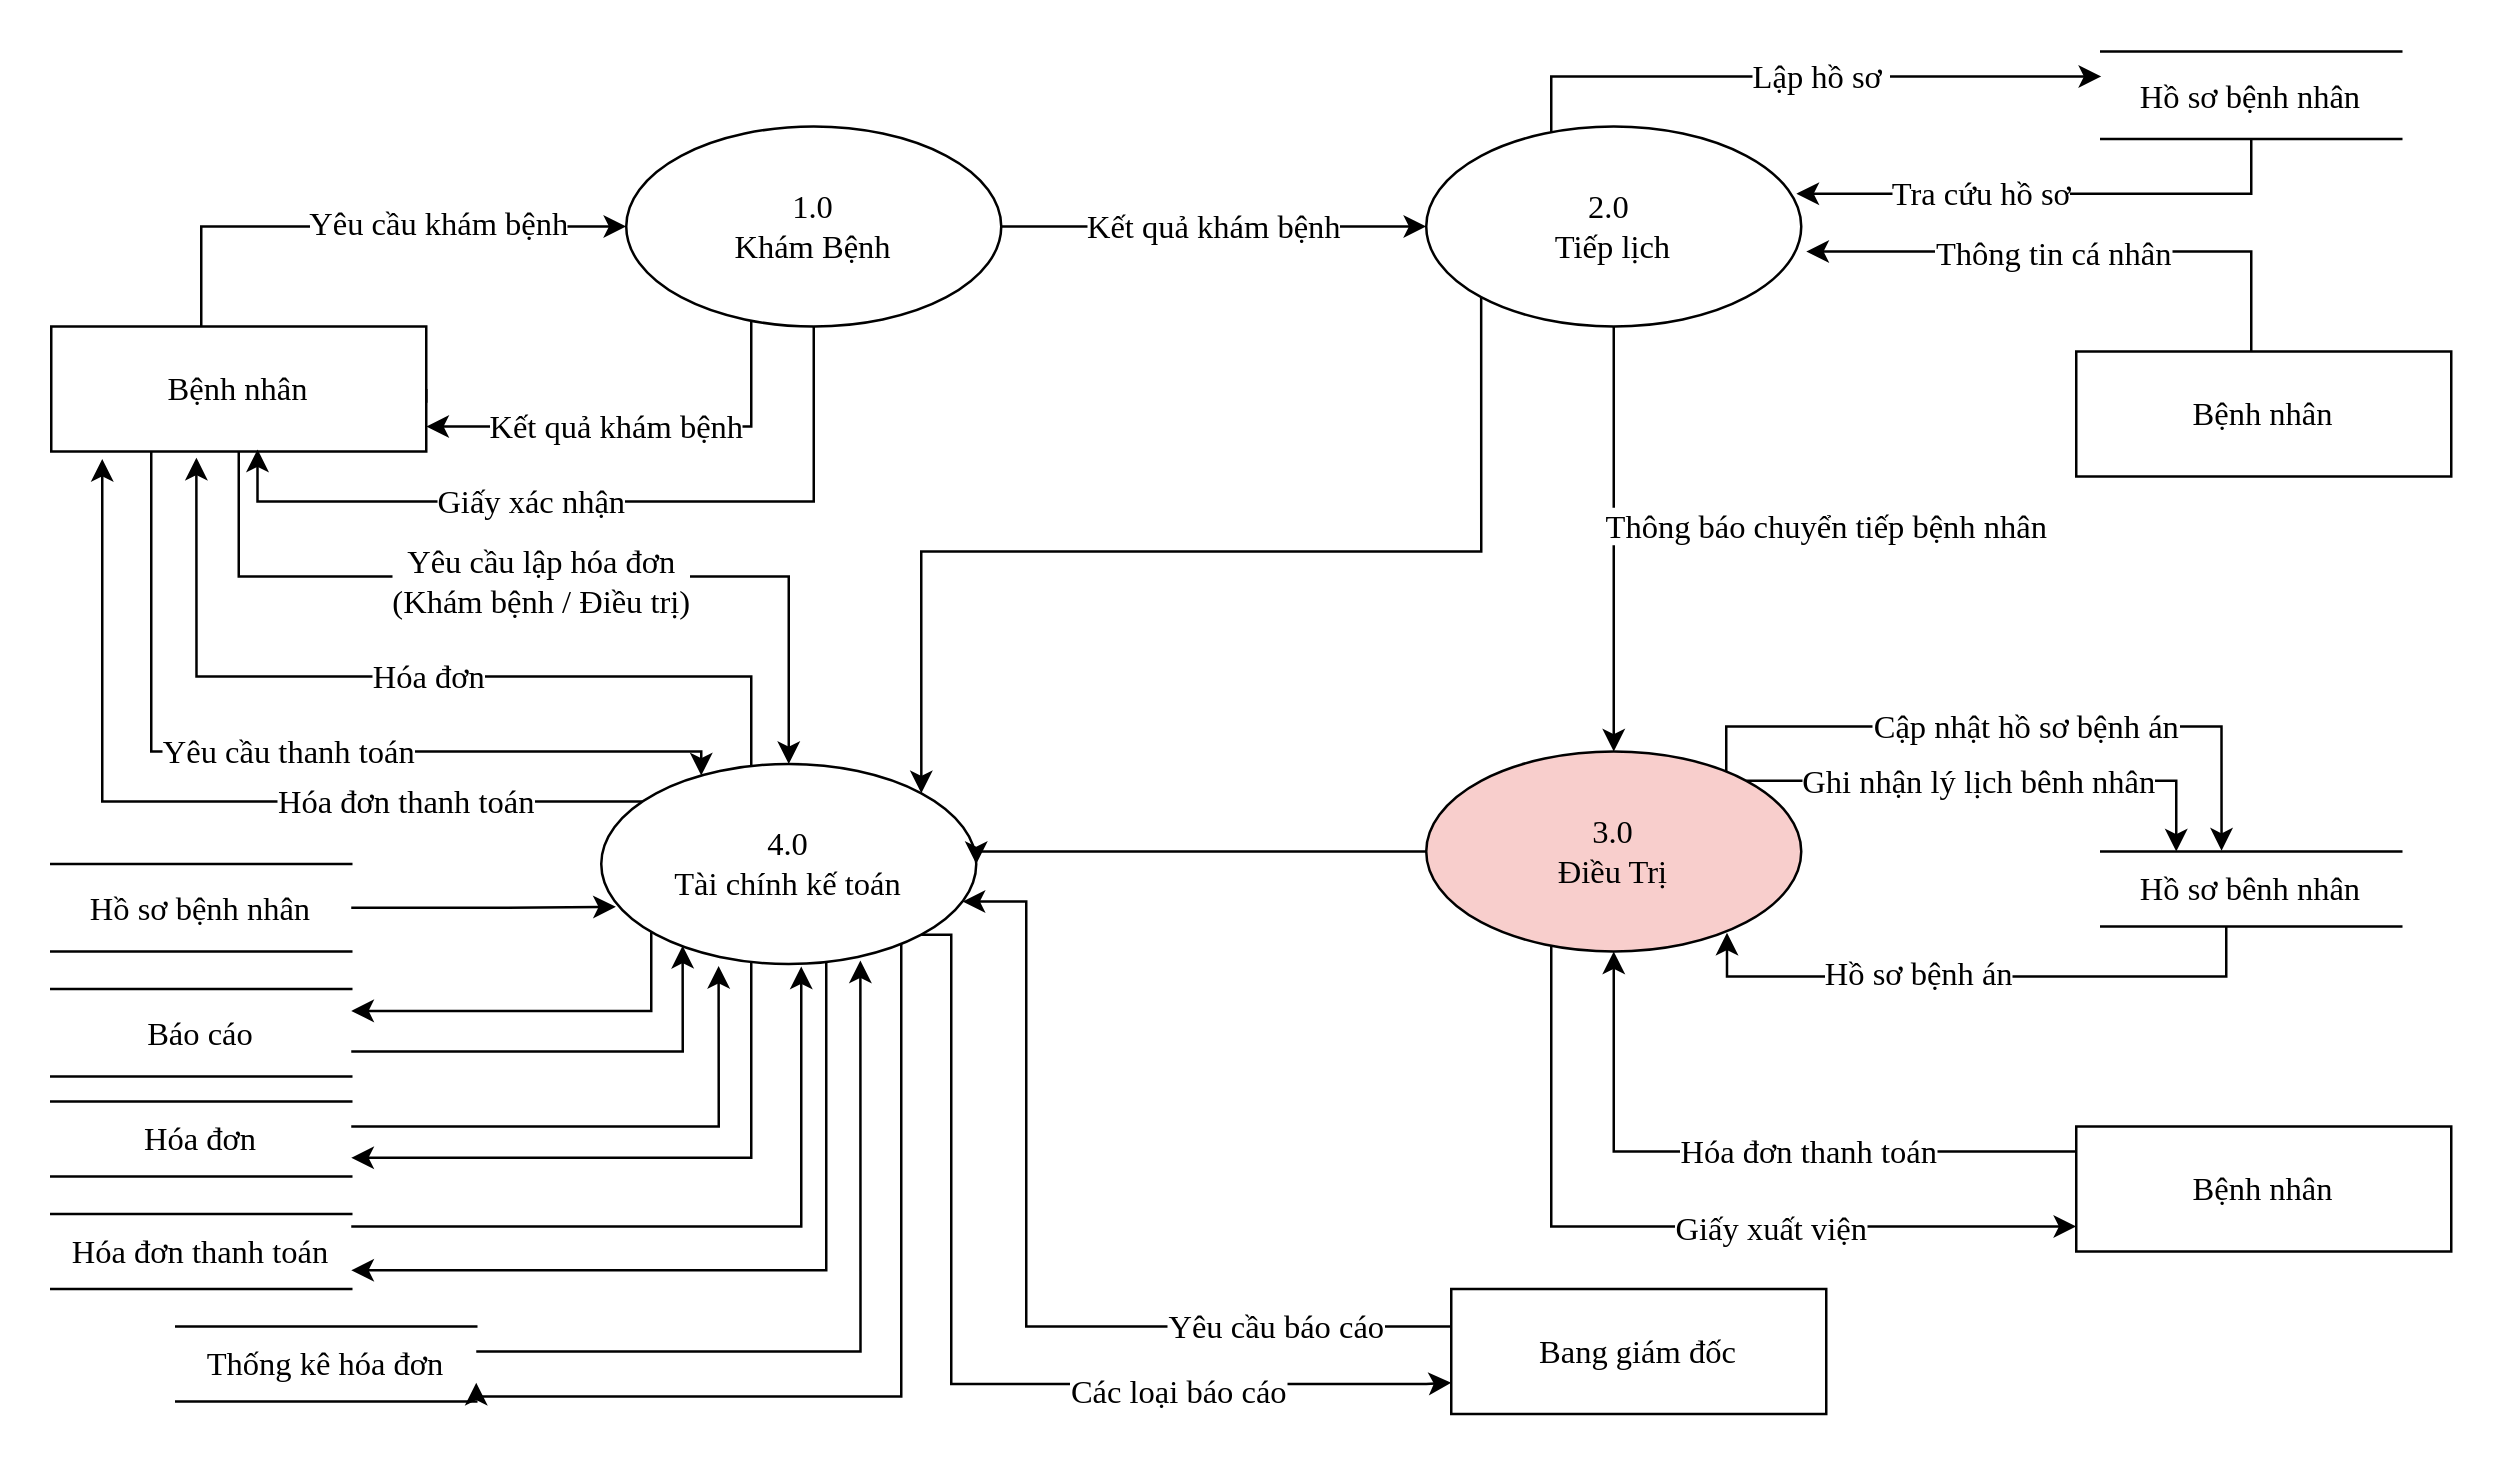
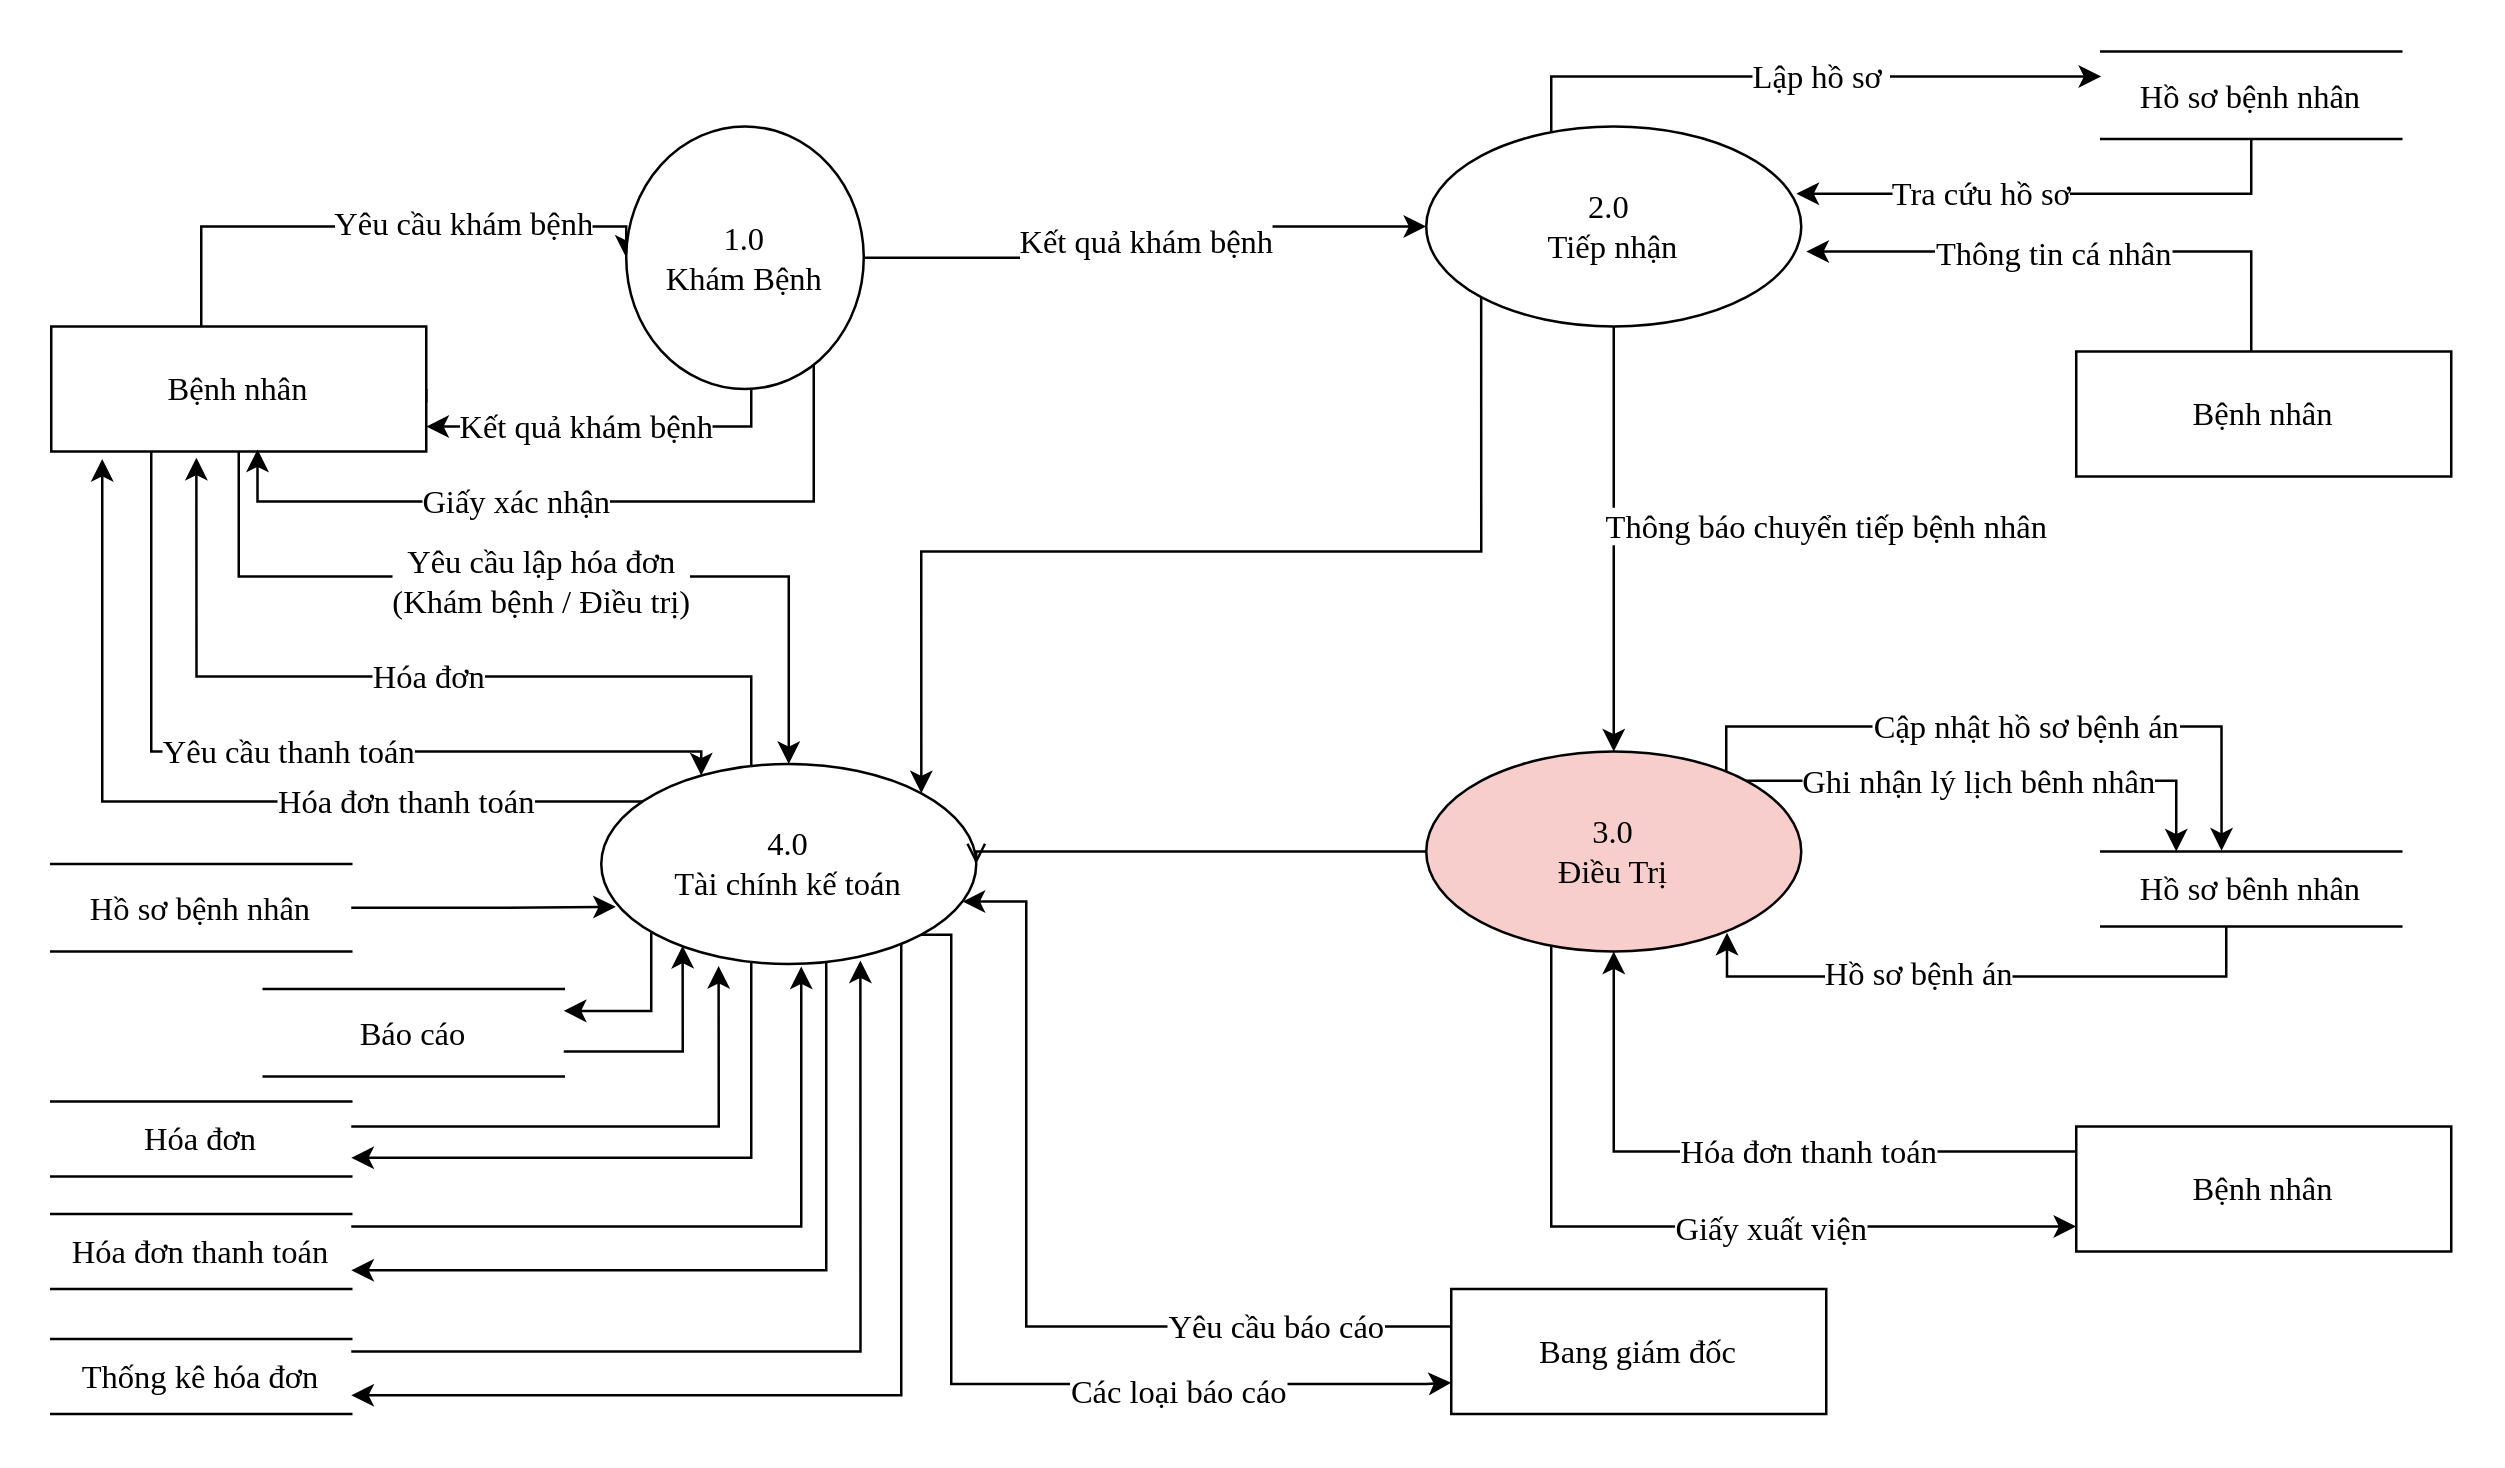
(814, 226) -> (745, 258)
(1614, 226) -> (1614, 226)
(978, 851) -> (978, 851)
(201, 1033) -> (414, 1033)
(326, 1364) -> (201, 1376)
